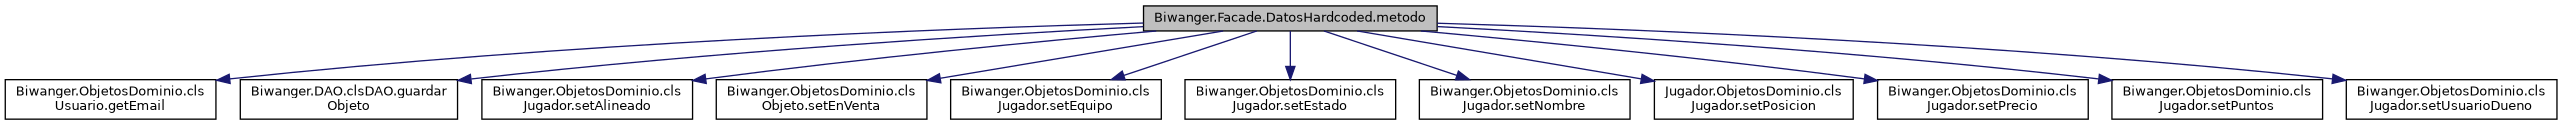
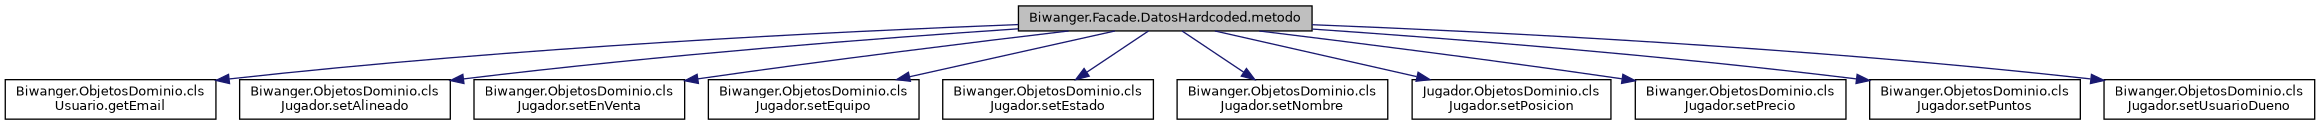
(349, 99) -> none
(822, 99) -> (579, 99)
